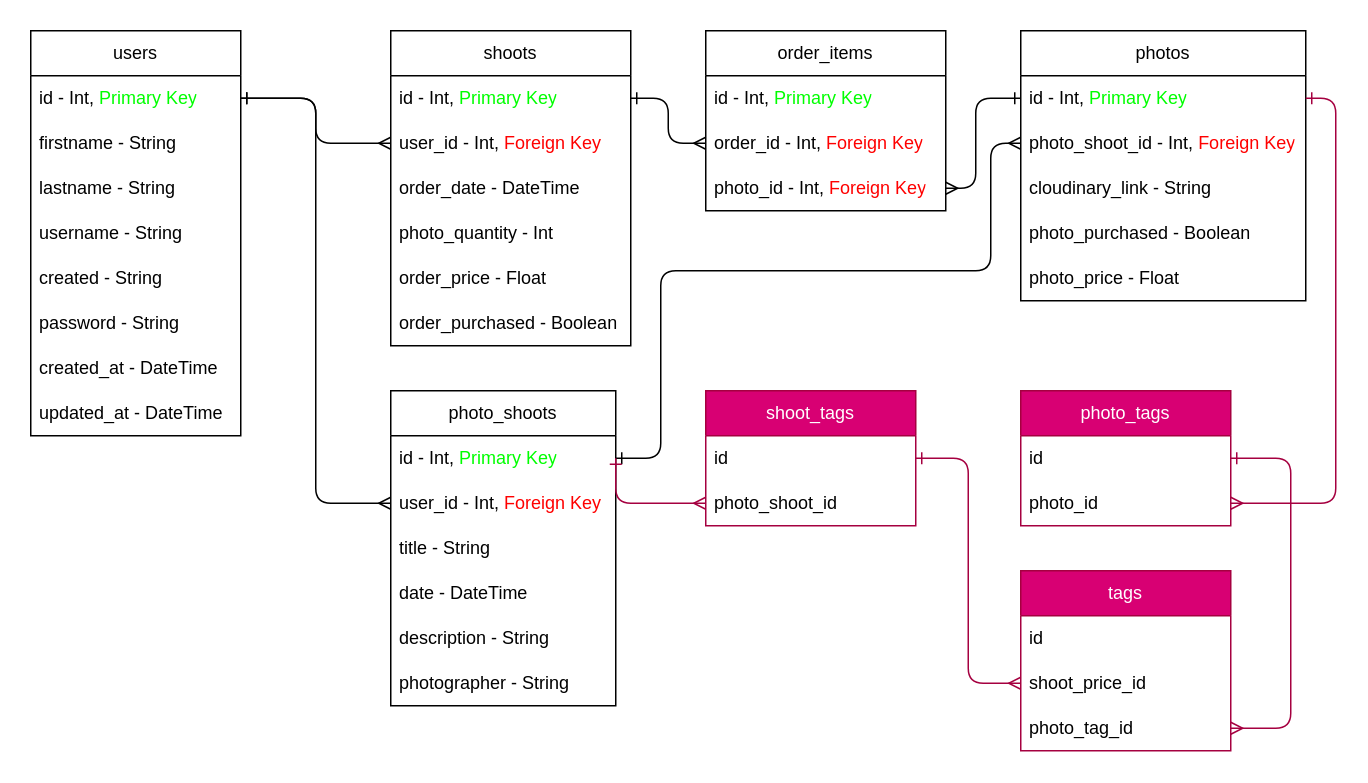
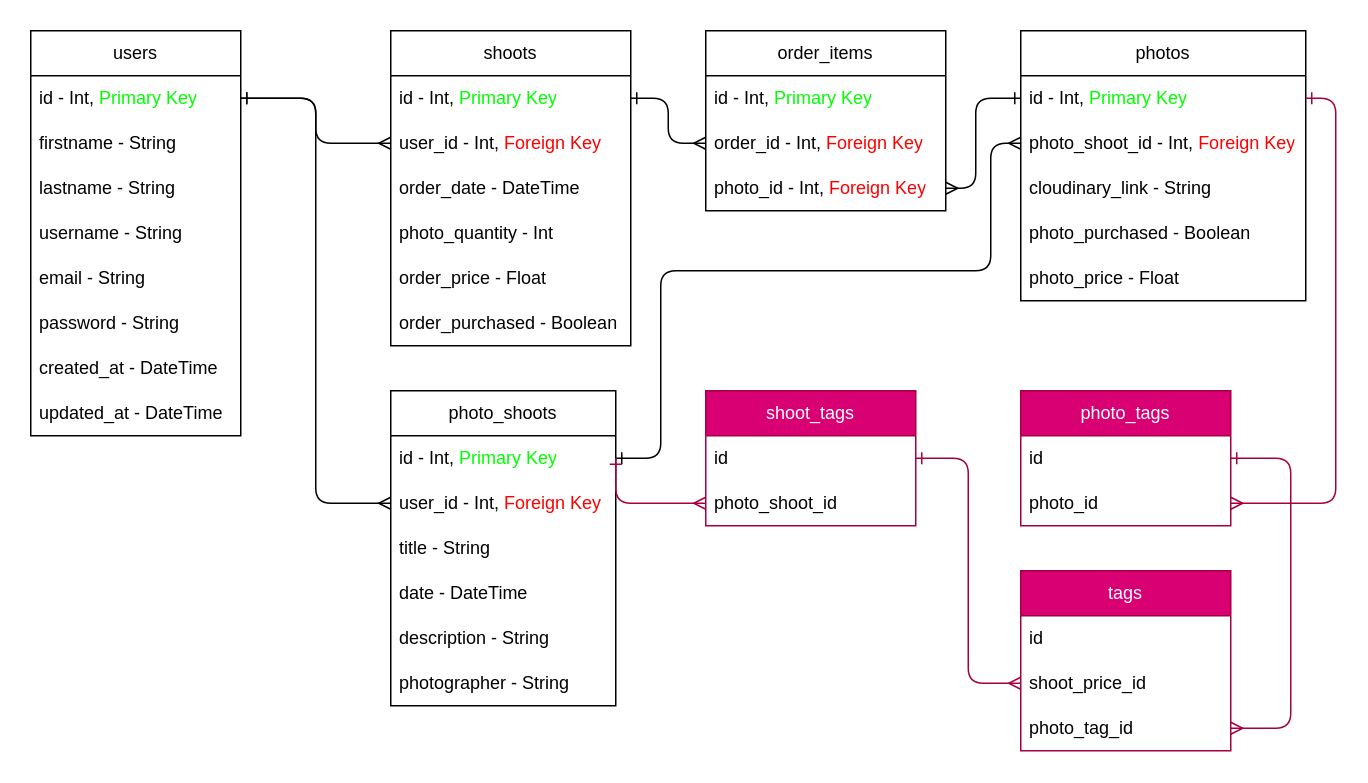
(116, 278) -> (101, 278)
